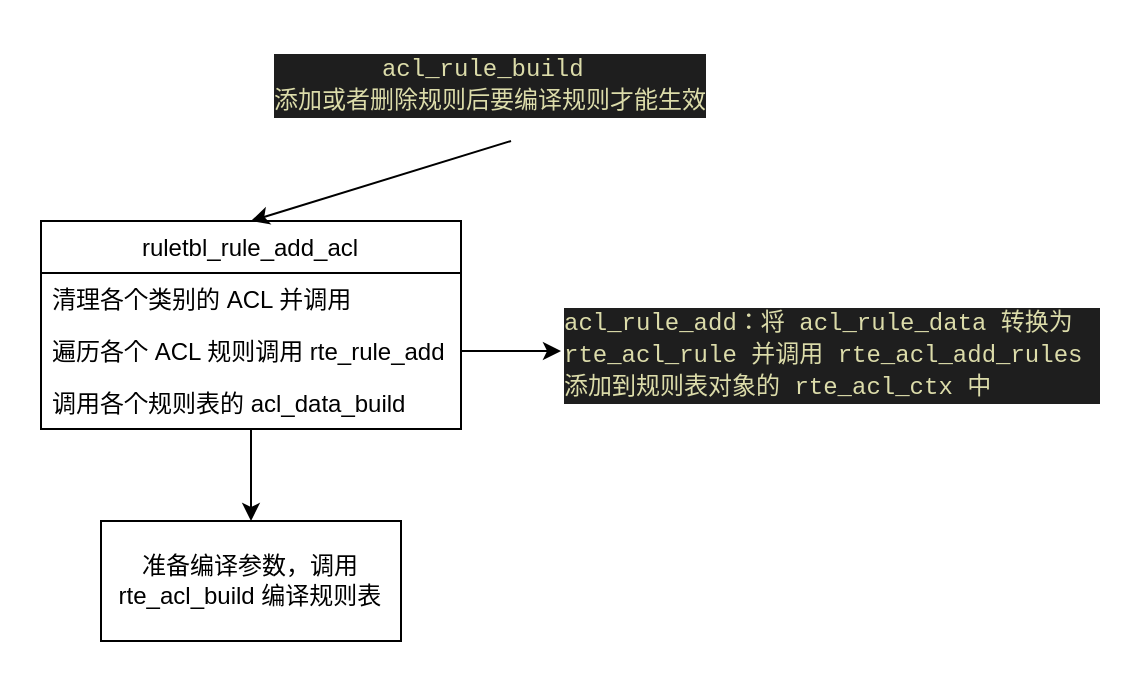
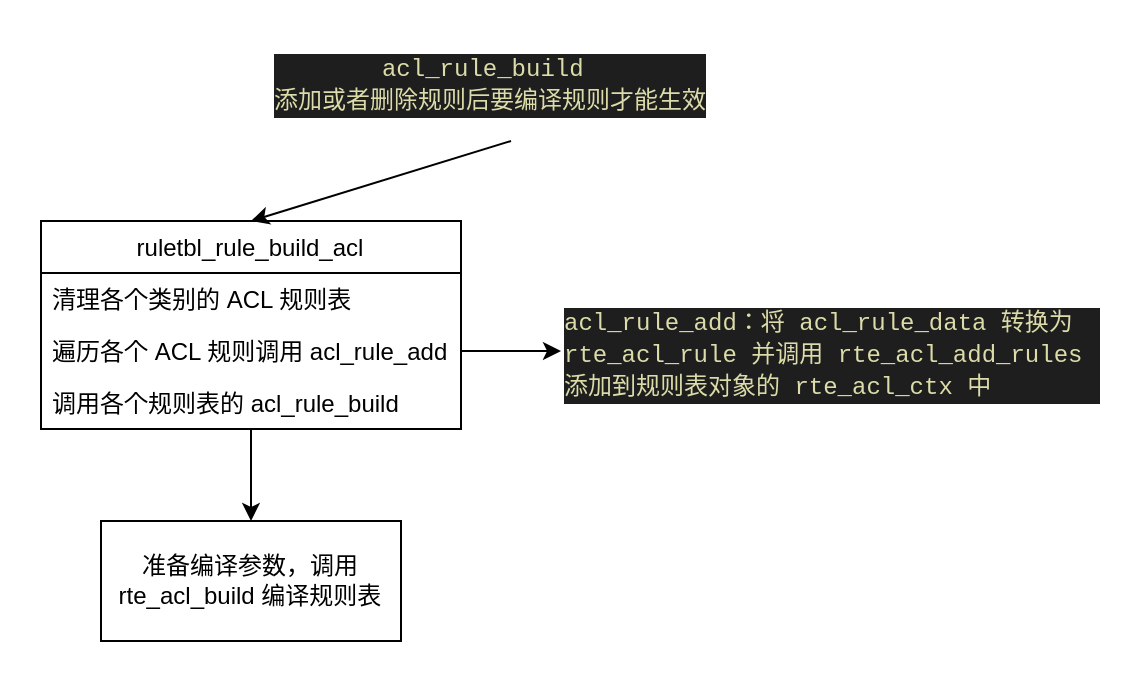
(250, 248) -> (250, 248)
(199, 300) -> (199, 300)
(256, 352) -> (253, 352)
(236, 404) -> (233, 404)
